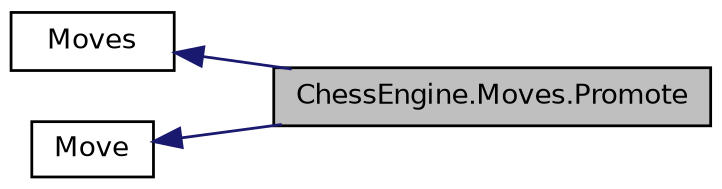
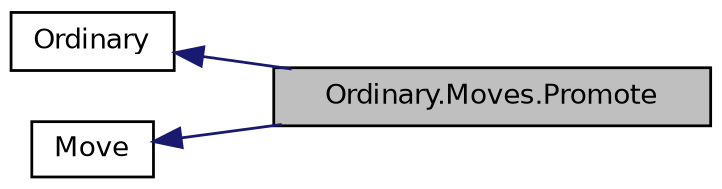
(93, 41) -> (93, 41)
(492, 97) -> (492, 97)
